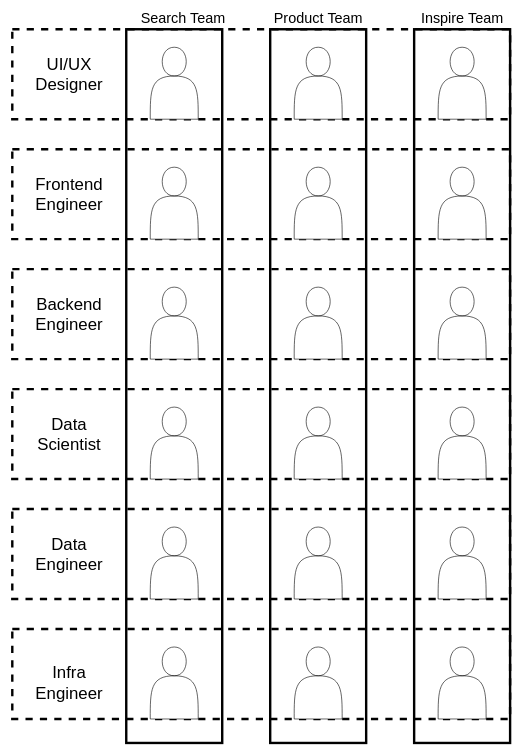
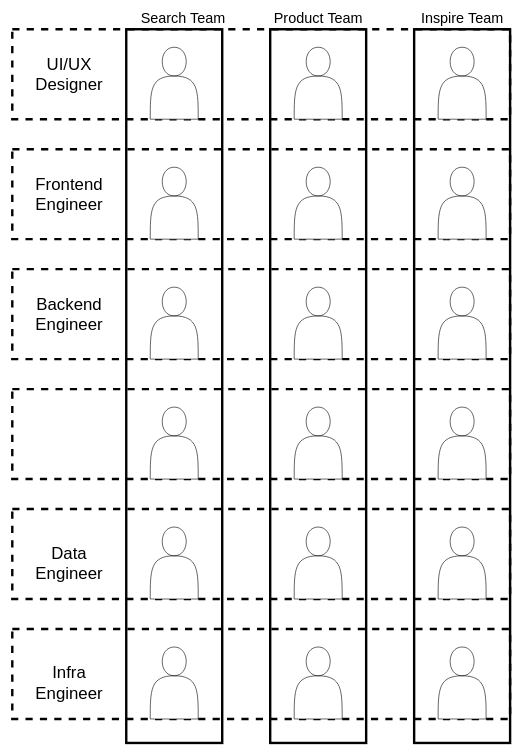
(69, 434) -> none
(69, 554) -> (69, 563)
